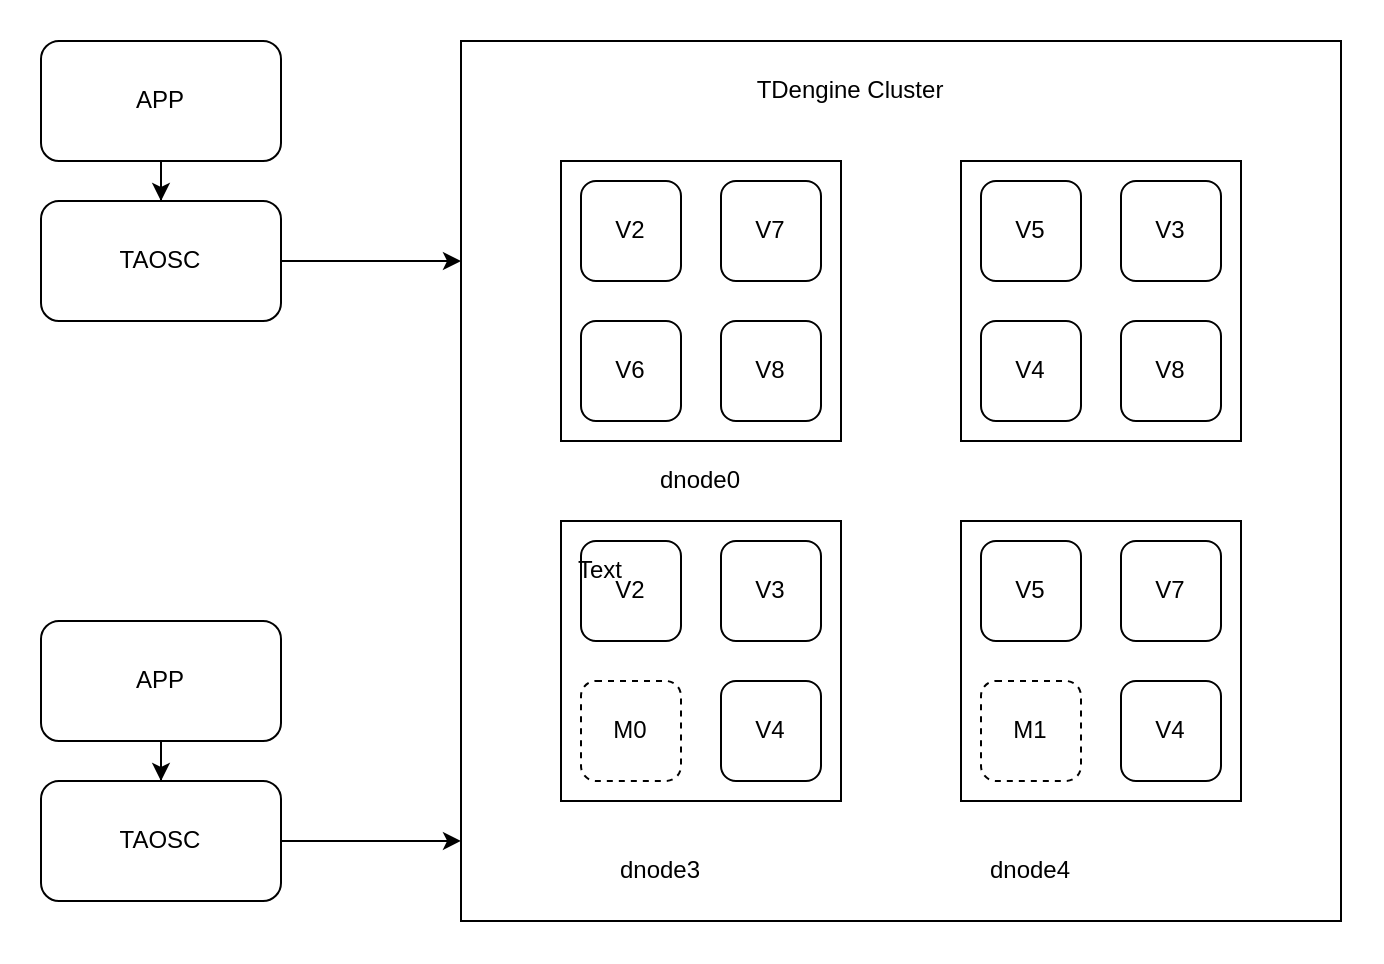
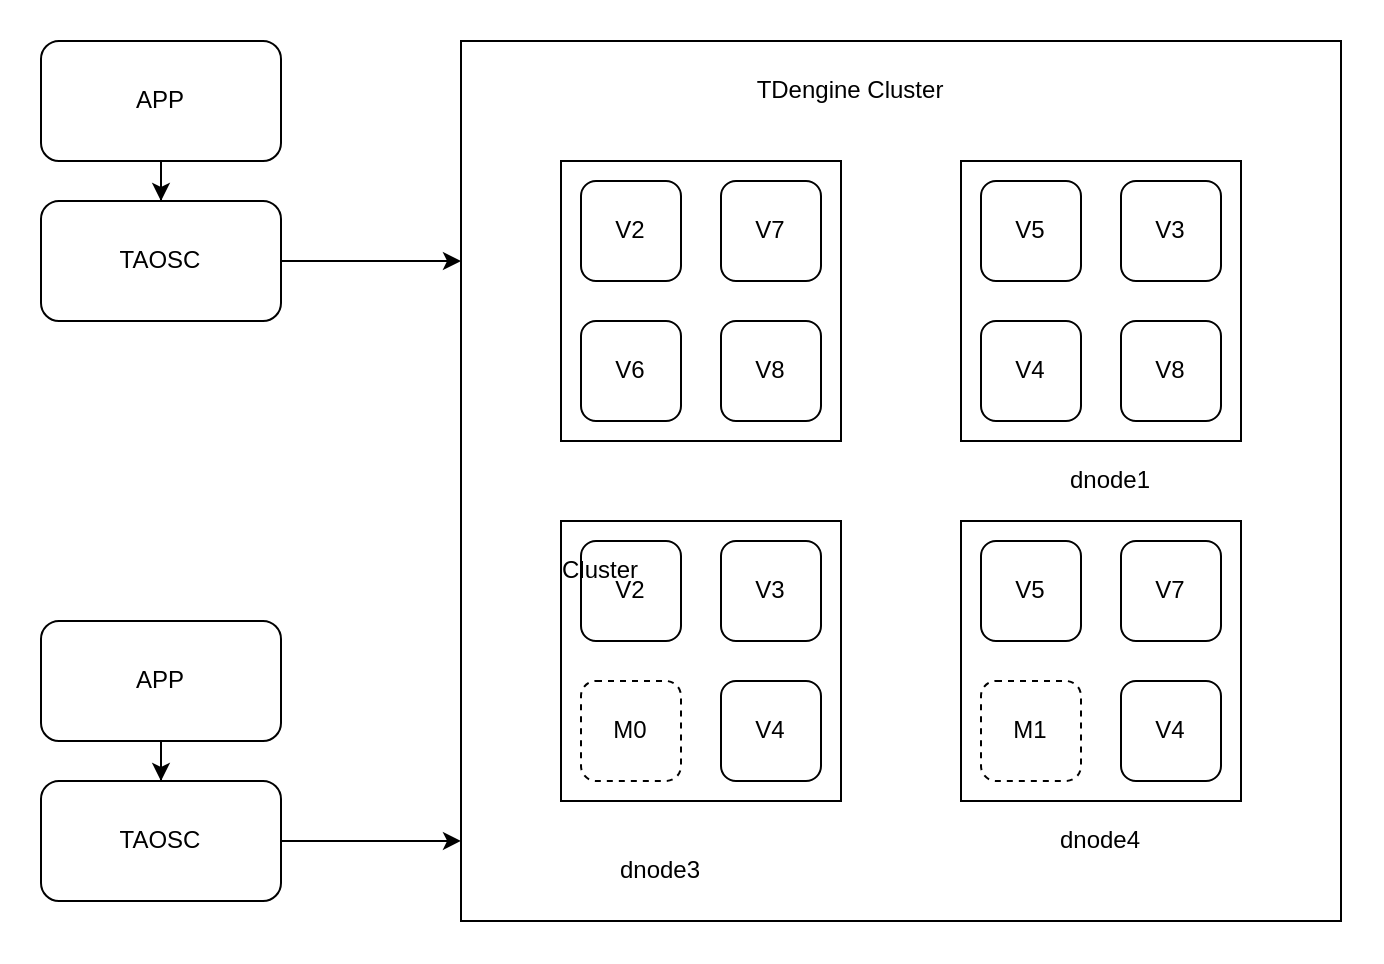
(701, 481) -> none
none -> (1111, 481)
(601, 571) -> (601, 571)
(1031, 871) -> (1101, 841)
